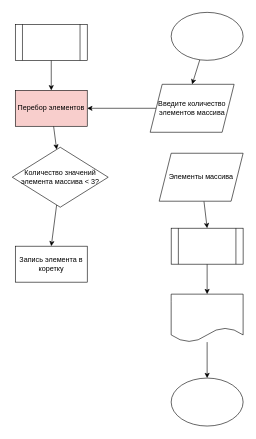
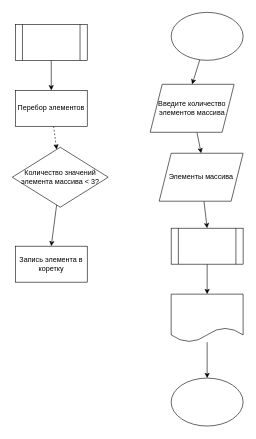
(51, 108) -> (51, 108)
(92, 108) -> (199, 140)
(55, 136) -> (55, 136)
